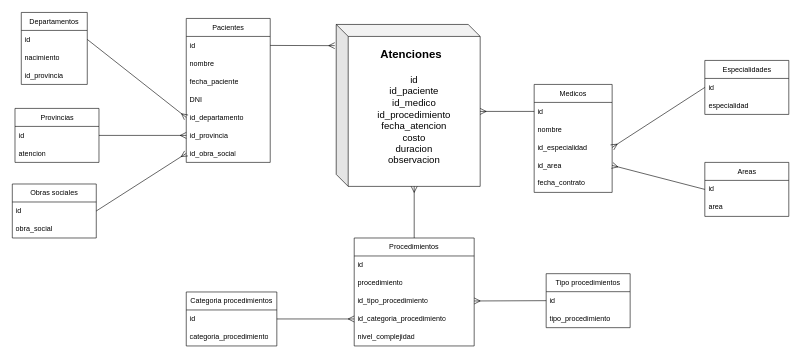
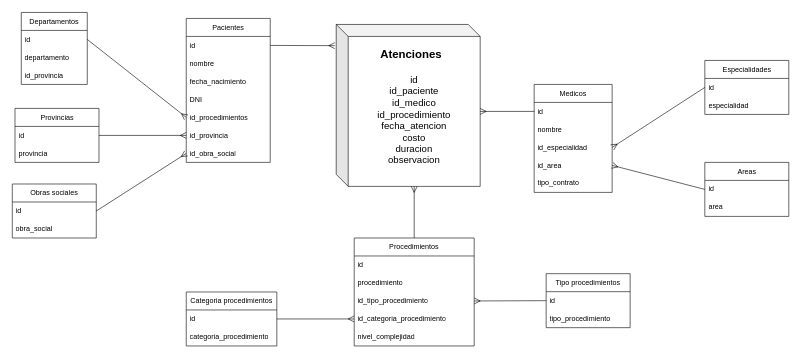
(43, 57) -> (49, 57)
(217, 81) -> (220, 81)
(219, 117) -> (221, 117)
(34, 153) -> (35, 153)
(566, 183) -> (563, 183)
